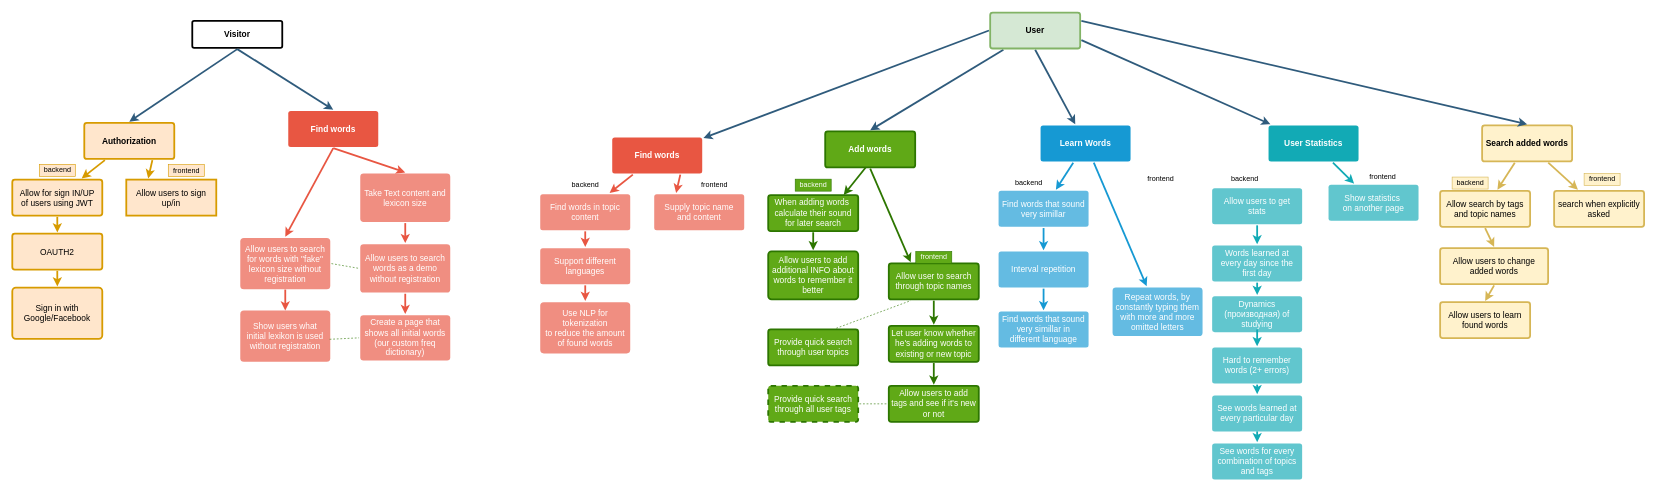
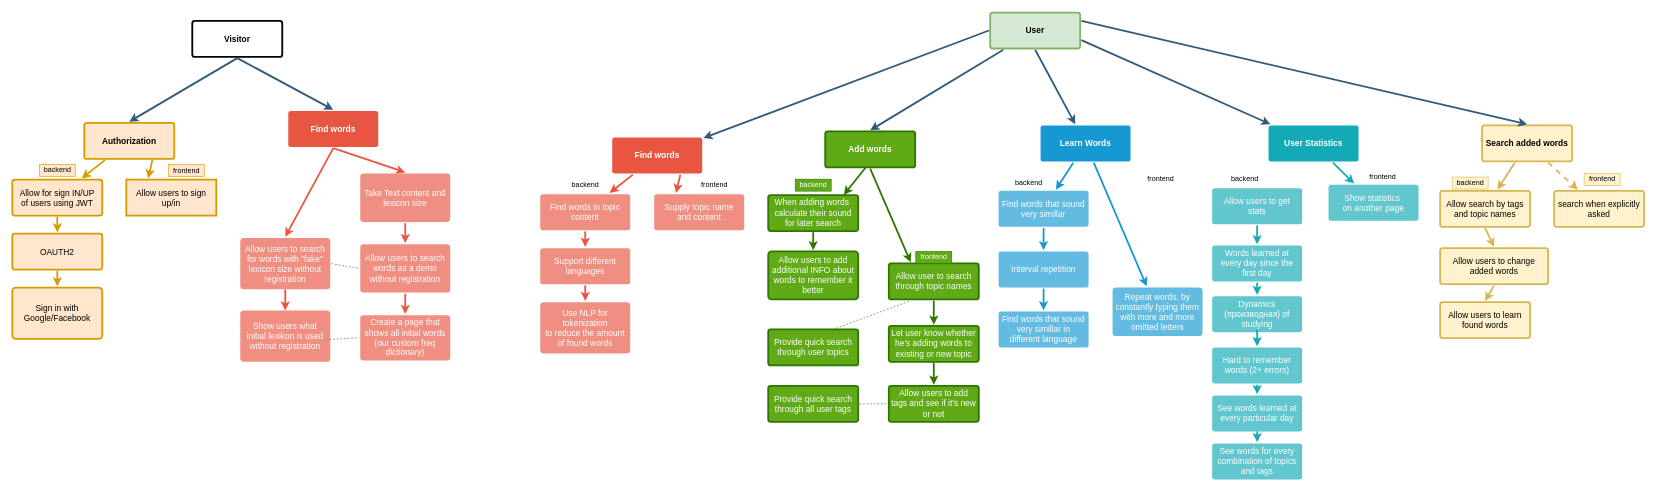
(237, 34) -> (237, 39)
(1561, 174) -> (1561, 174)
(813, 404) -> (813, 404)
